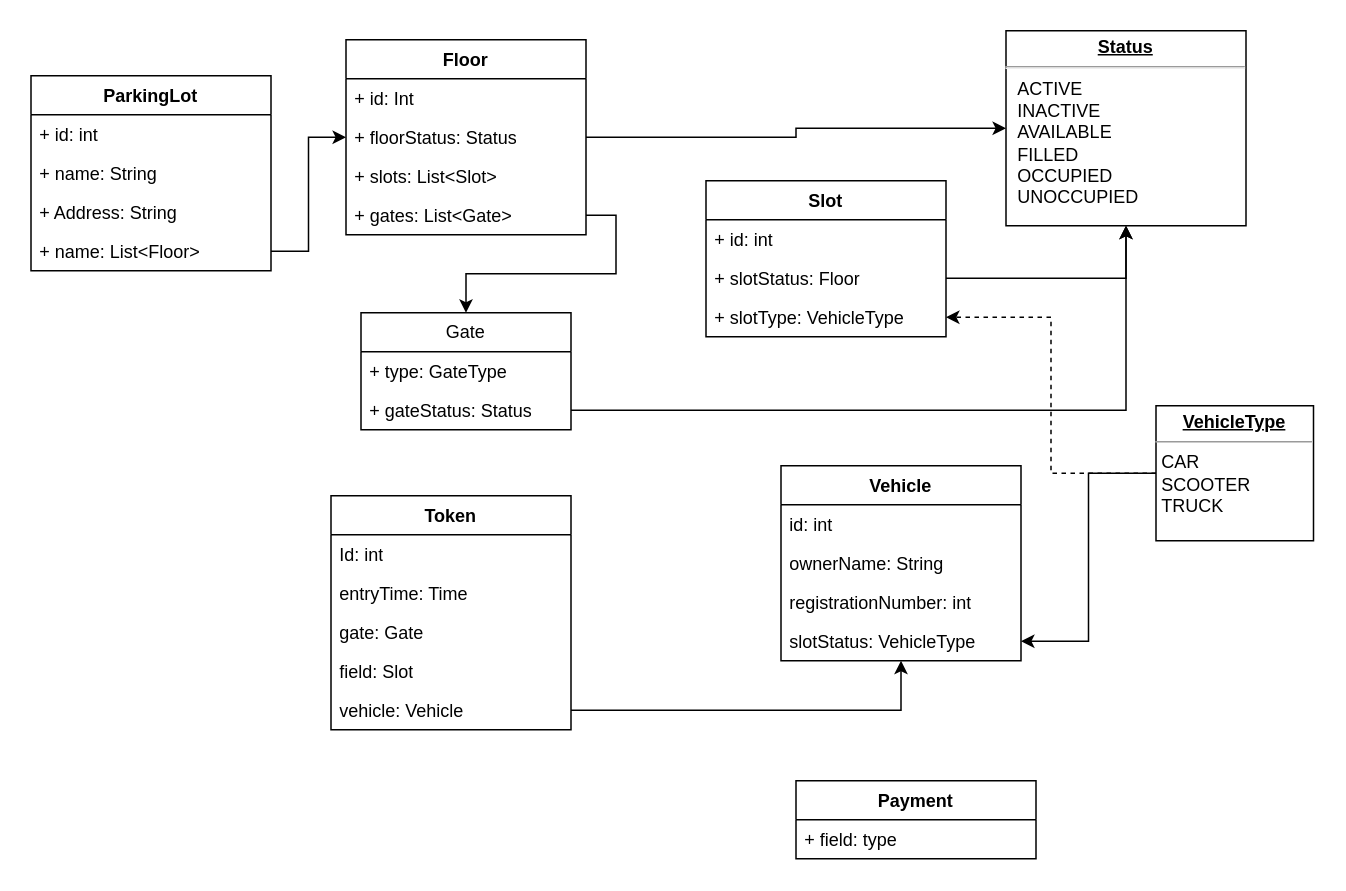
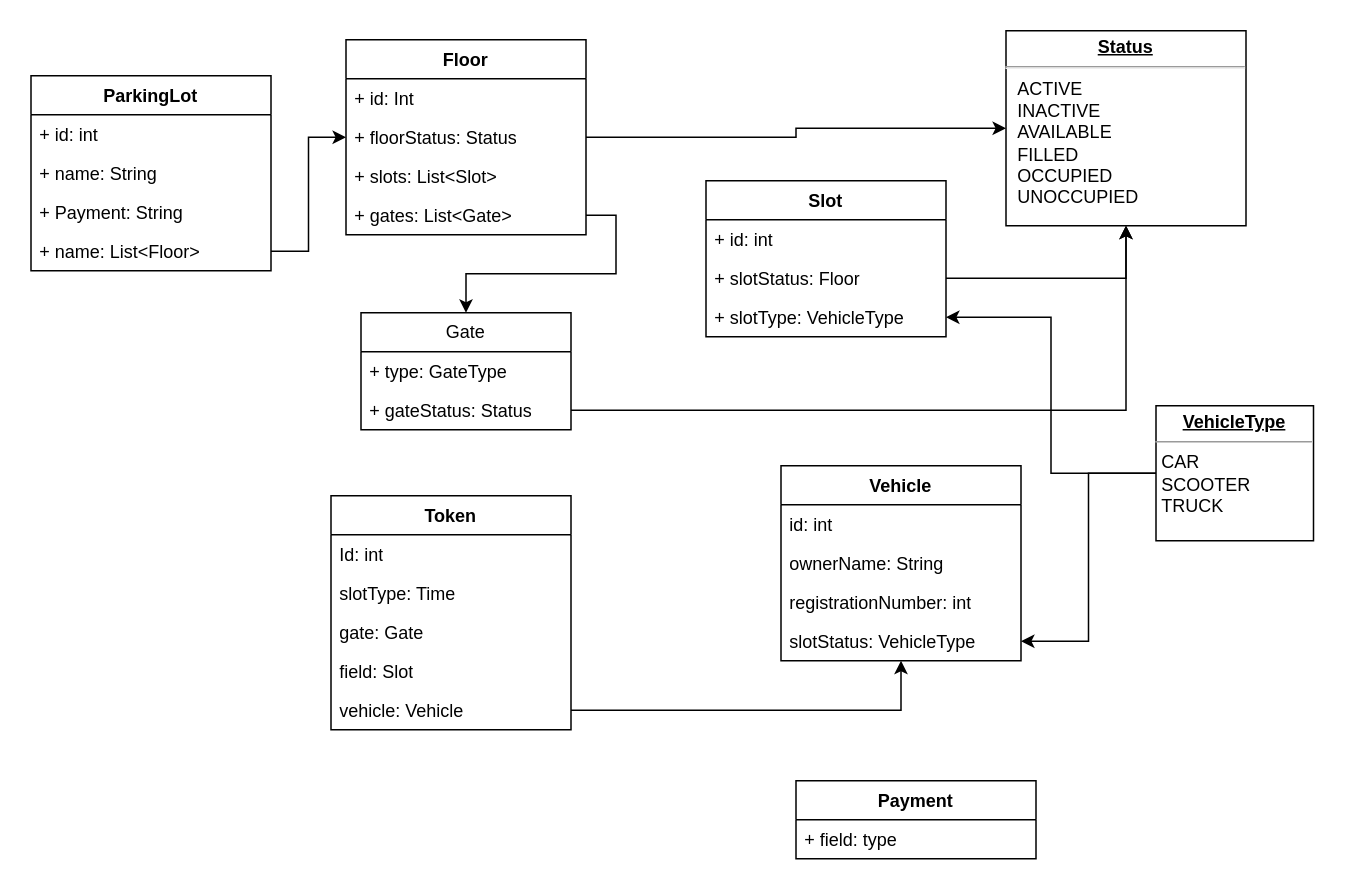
(116, 214) -> (116, 214)
(1051, 367) -> (1051, 367)
(406, 595) -> (401, 595)
